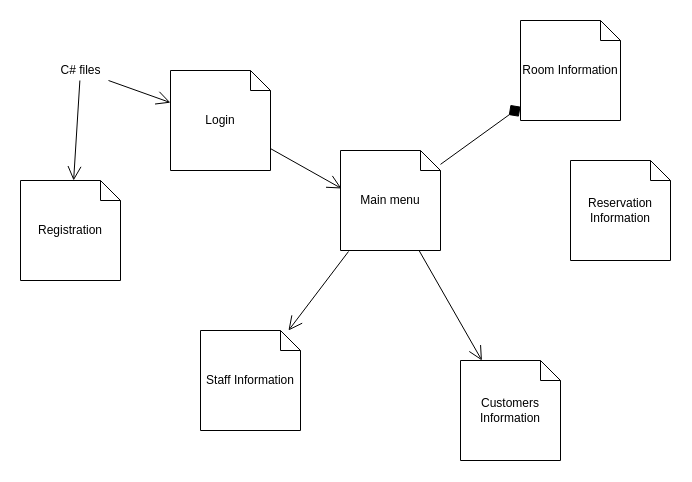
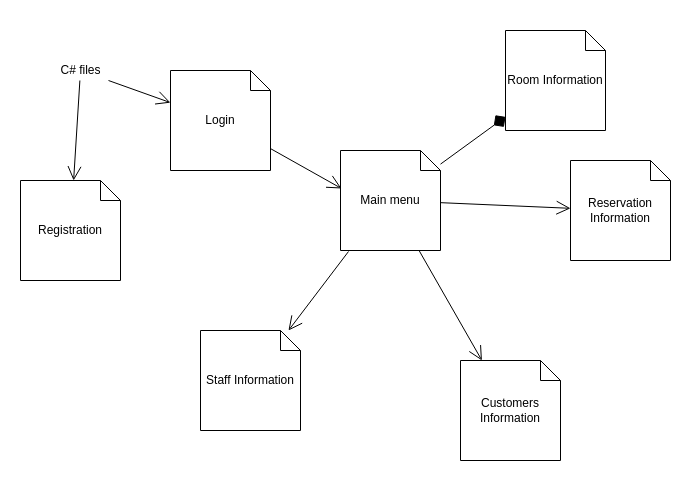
(571, 71) -> (556, 81)
none -> (504, 205)
